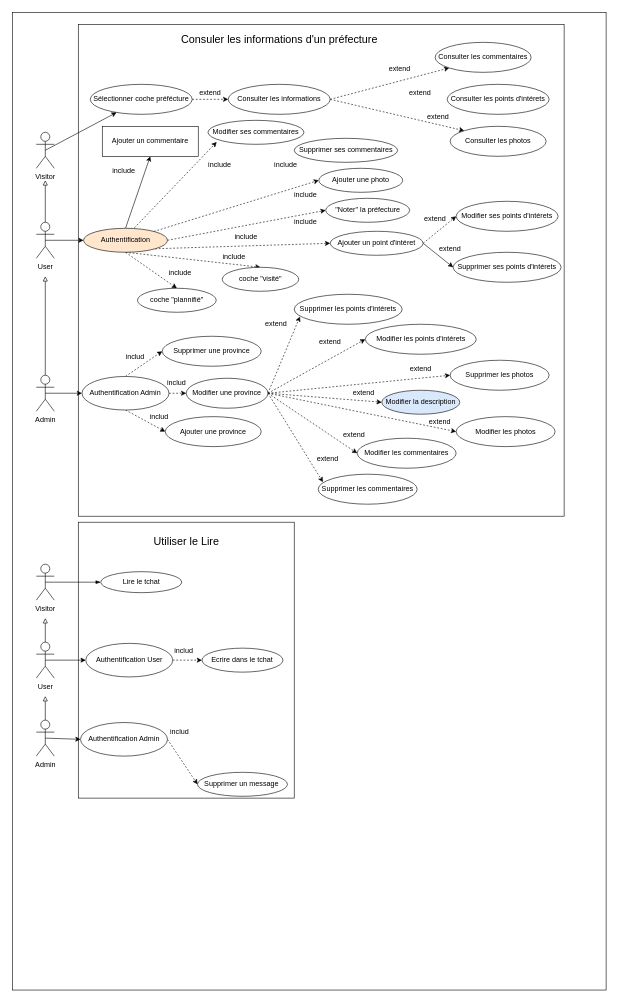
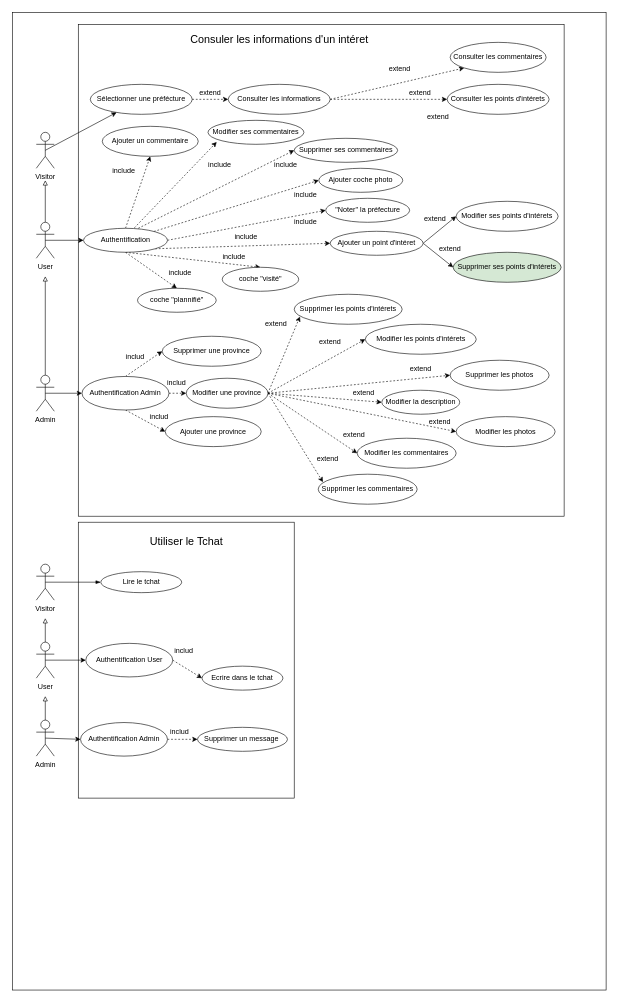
(280, 39) -> (280, 39)
(483, 57) -> (498, 57)
(141, 99) -> (141, 99)
none -> (441, 99)
(452, 128) -> none
(150, 141) -> (150, 141)
(498, 141) -> none
(361, 180) -> (361, 180)
(137, 194) -> (137, 194)
none -> (179, 208)
(438, 231) -> (438, 231)
(126, 240) -> (126, 240)
(507, 267) -> (507, 267)
(421, 402) -> (421, 402)
(187, 540) -> (187, 540)
(243, 660) -> (243, 678)
(243, 785) -> (243, 740)
